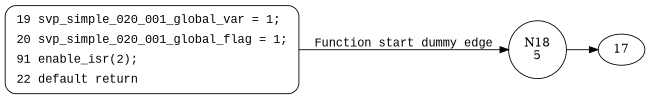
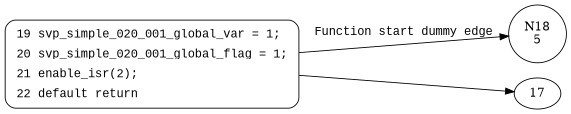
(578, 50) -> (402, 83)
(24, 59) -> (24, 74)
